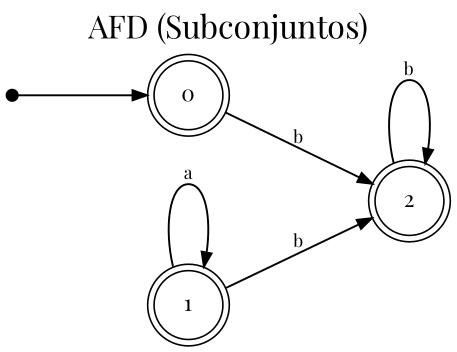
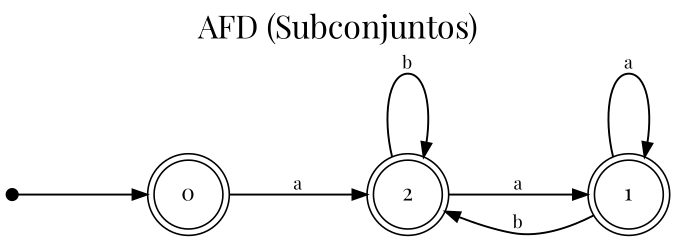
(299, 139) -> (298, 185)
none -> (511, 195)
